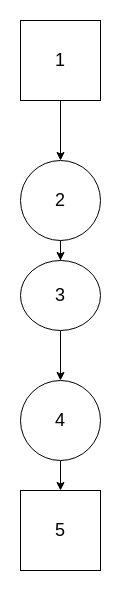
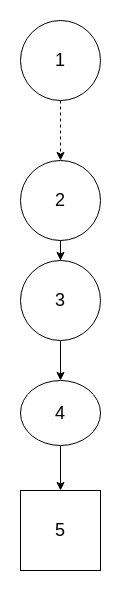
(61, 61) -> (61, 61)
(61, 128) -> (61, 128)
(61, 296) -> (61, 301)
(61, 421) -> (61, 413)
